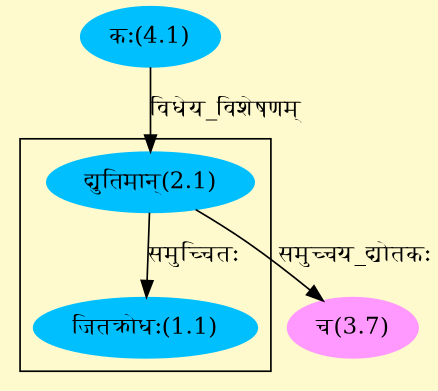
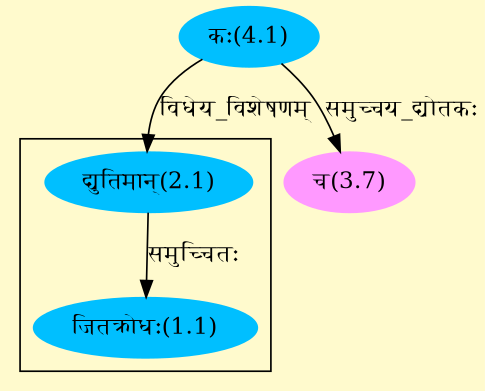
(255, 248) -> (312, 97)
